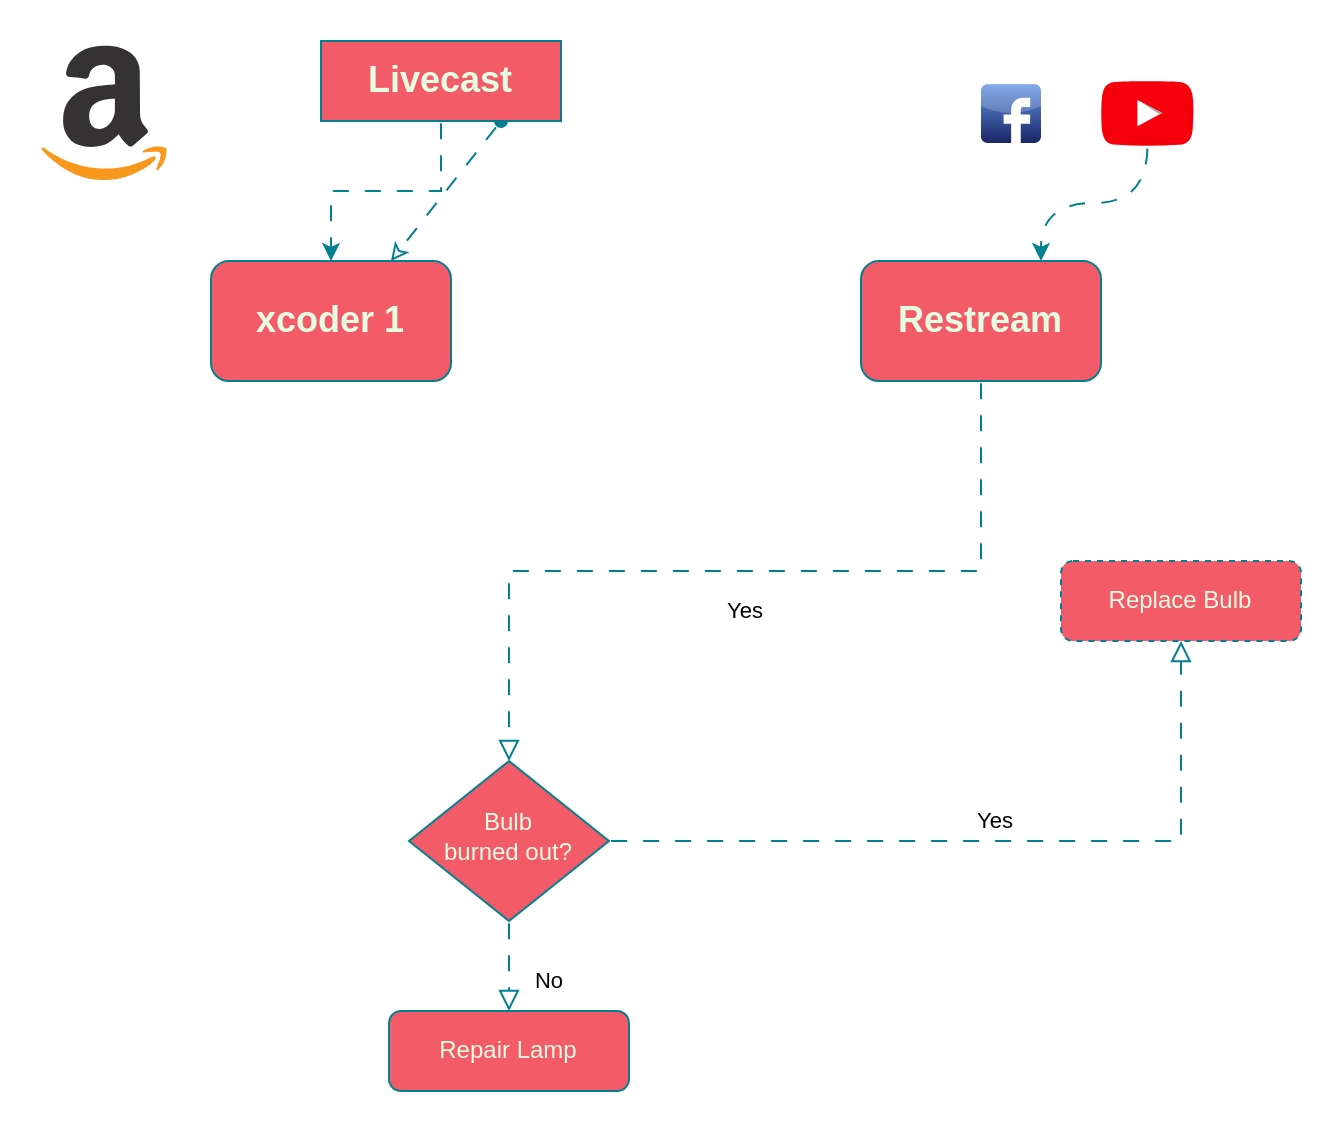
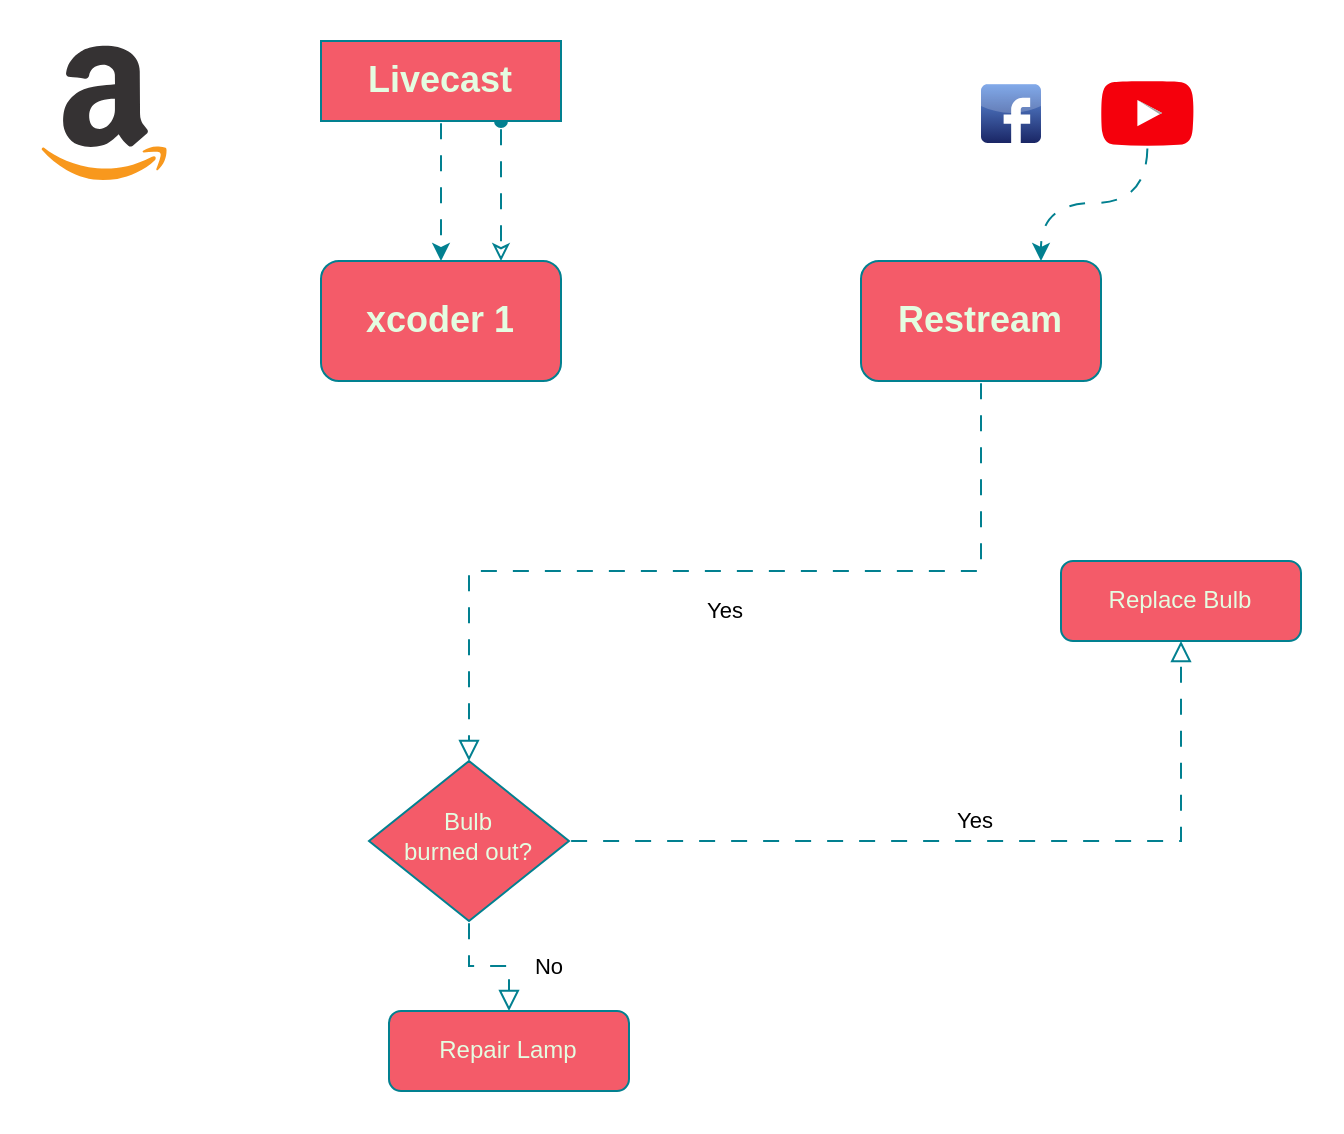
(331, 321) -> (441, 321)
(1181, 601) -> (1181, 601)
(509, 841) -> (469, 841)
